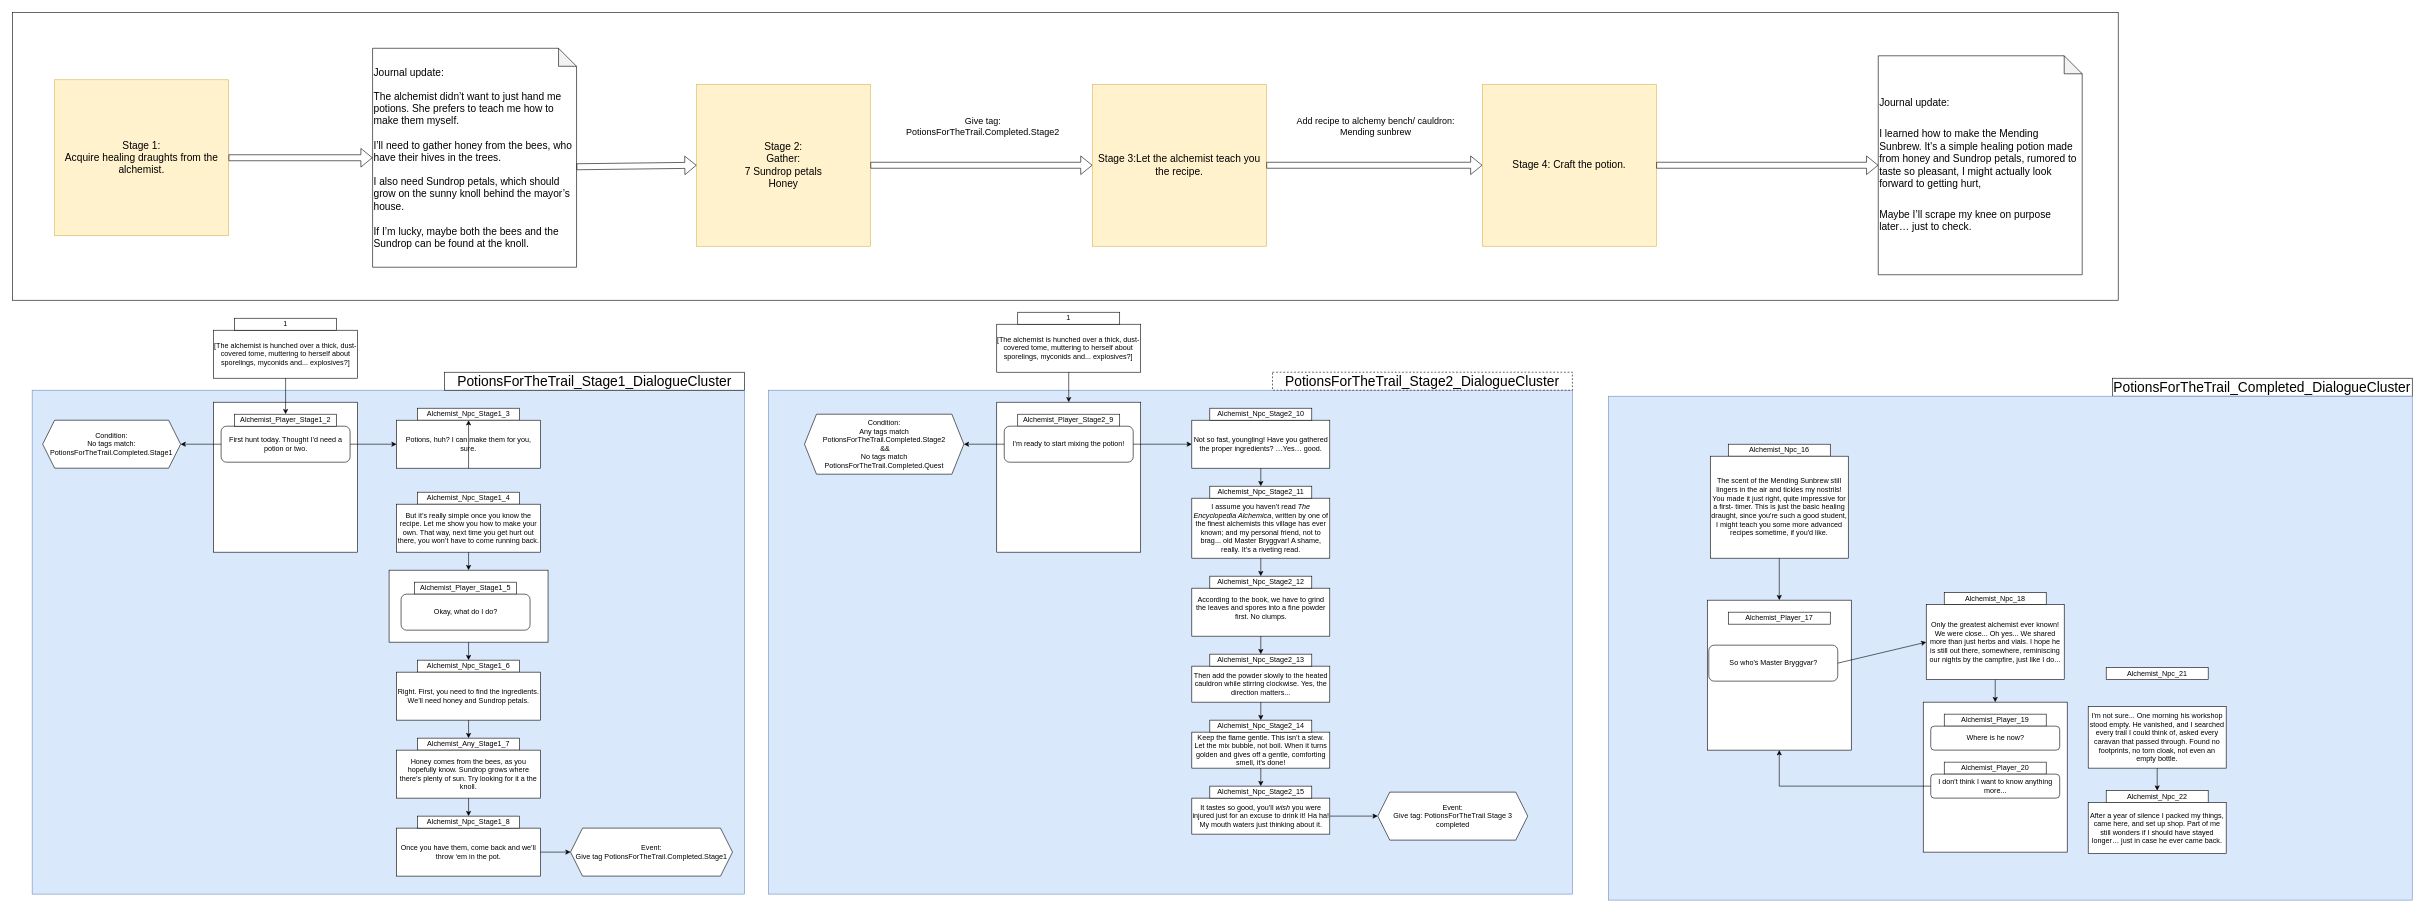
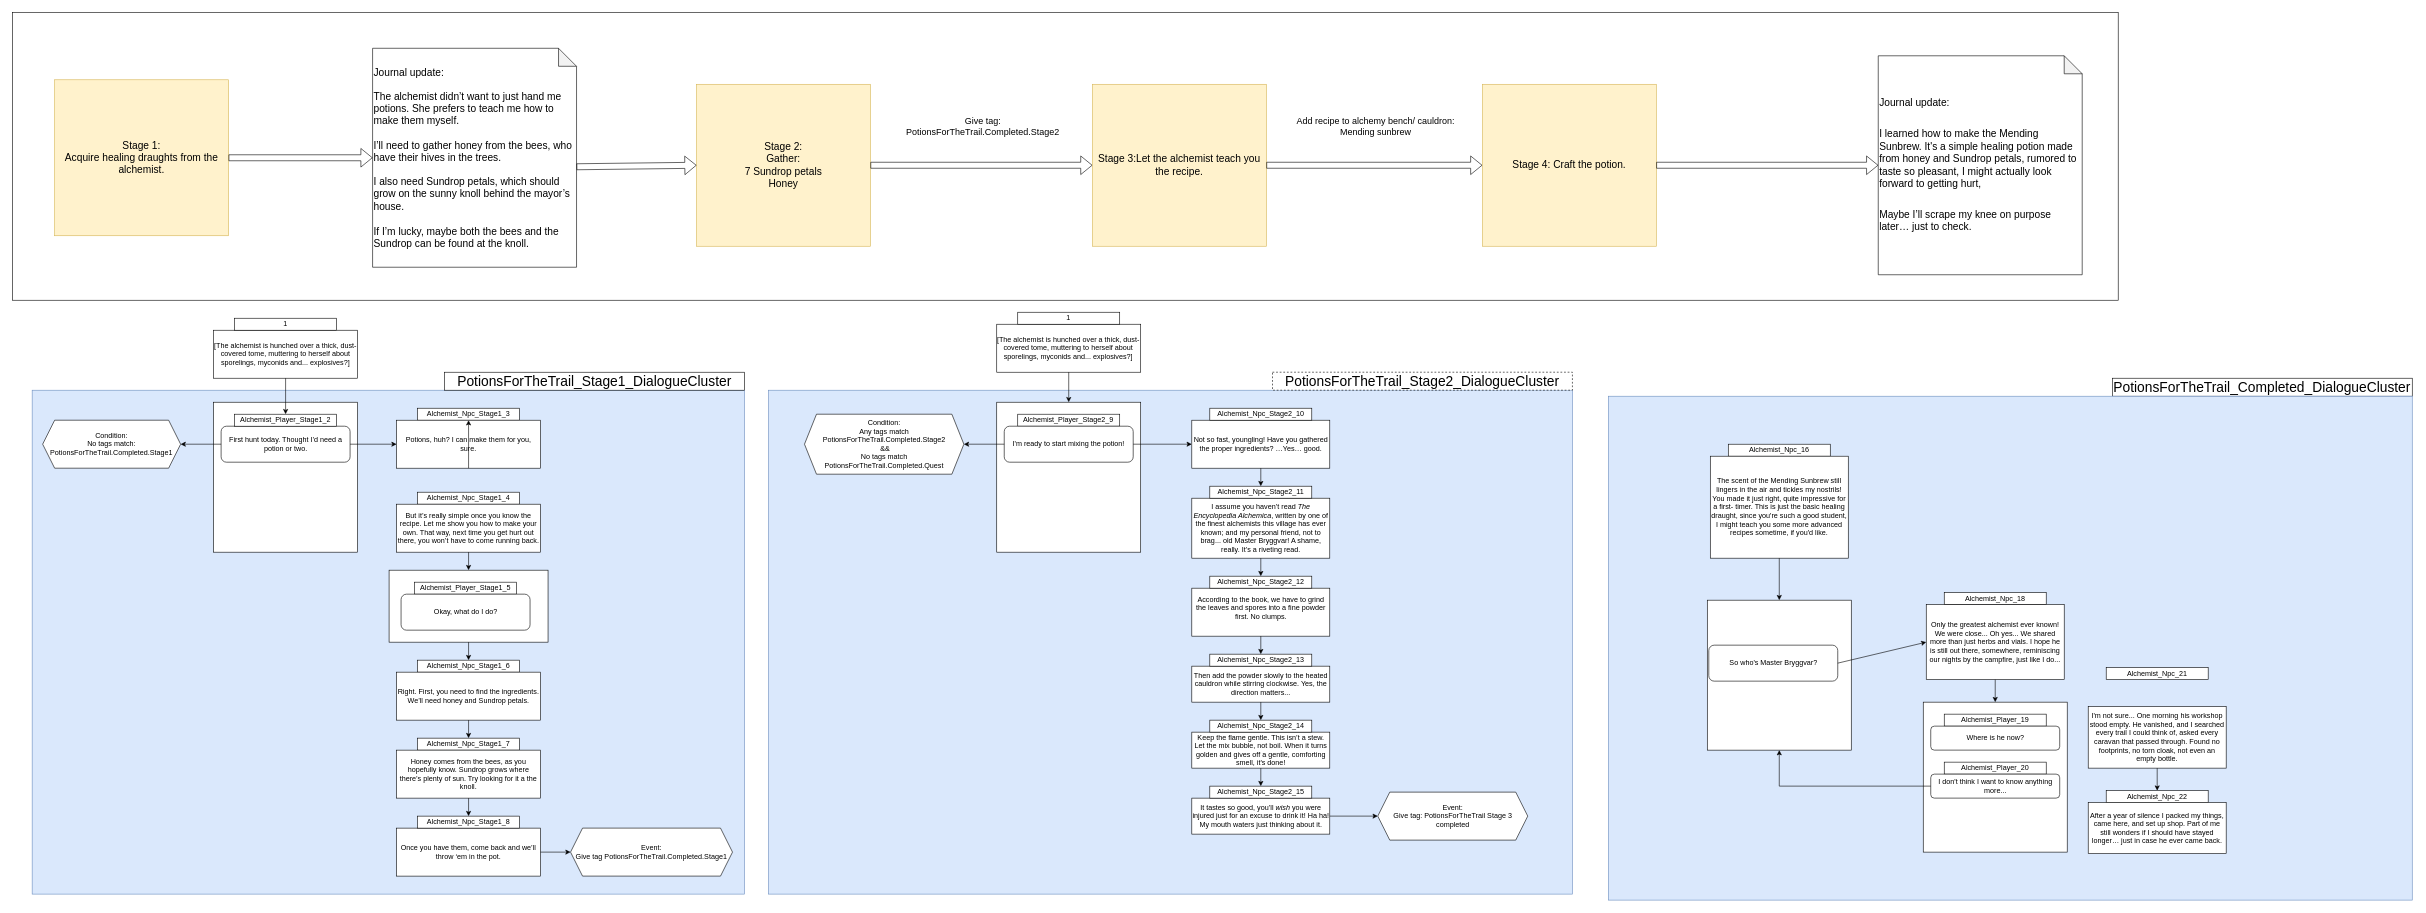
(1779, 618) -> none
(468, 744) -> (468, 744)
